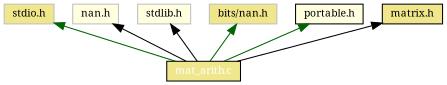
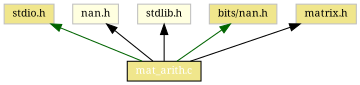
(329, 14) -> none
(412, 14) -> (326, 14)
